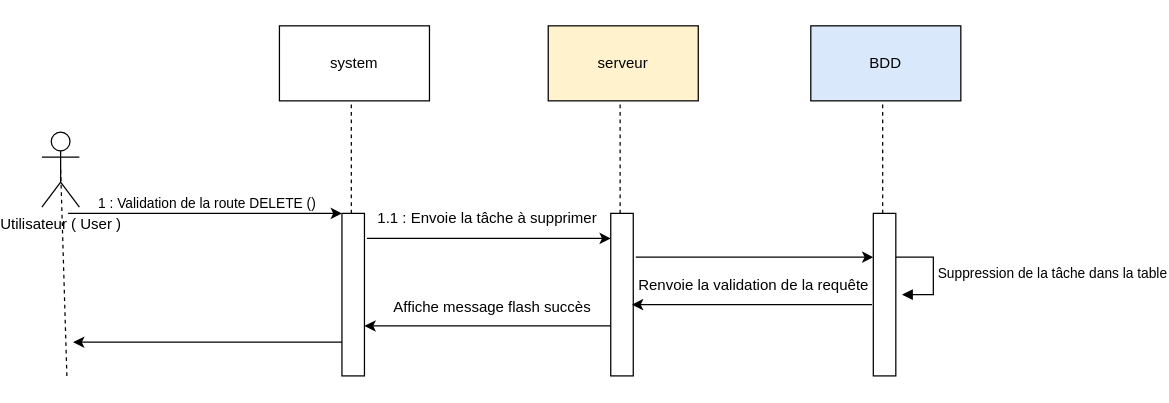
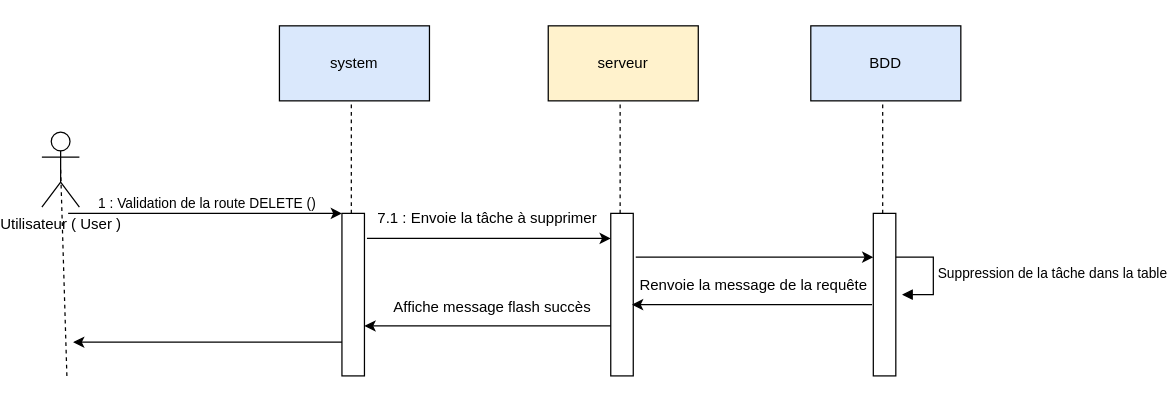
(354, 63) -> (354, 63)
(488, 218) -> (488, 218)
(754, 286) -> (754, 286)
